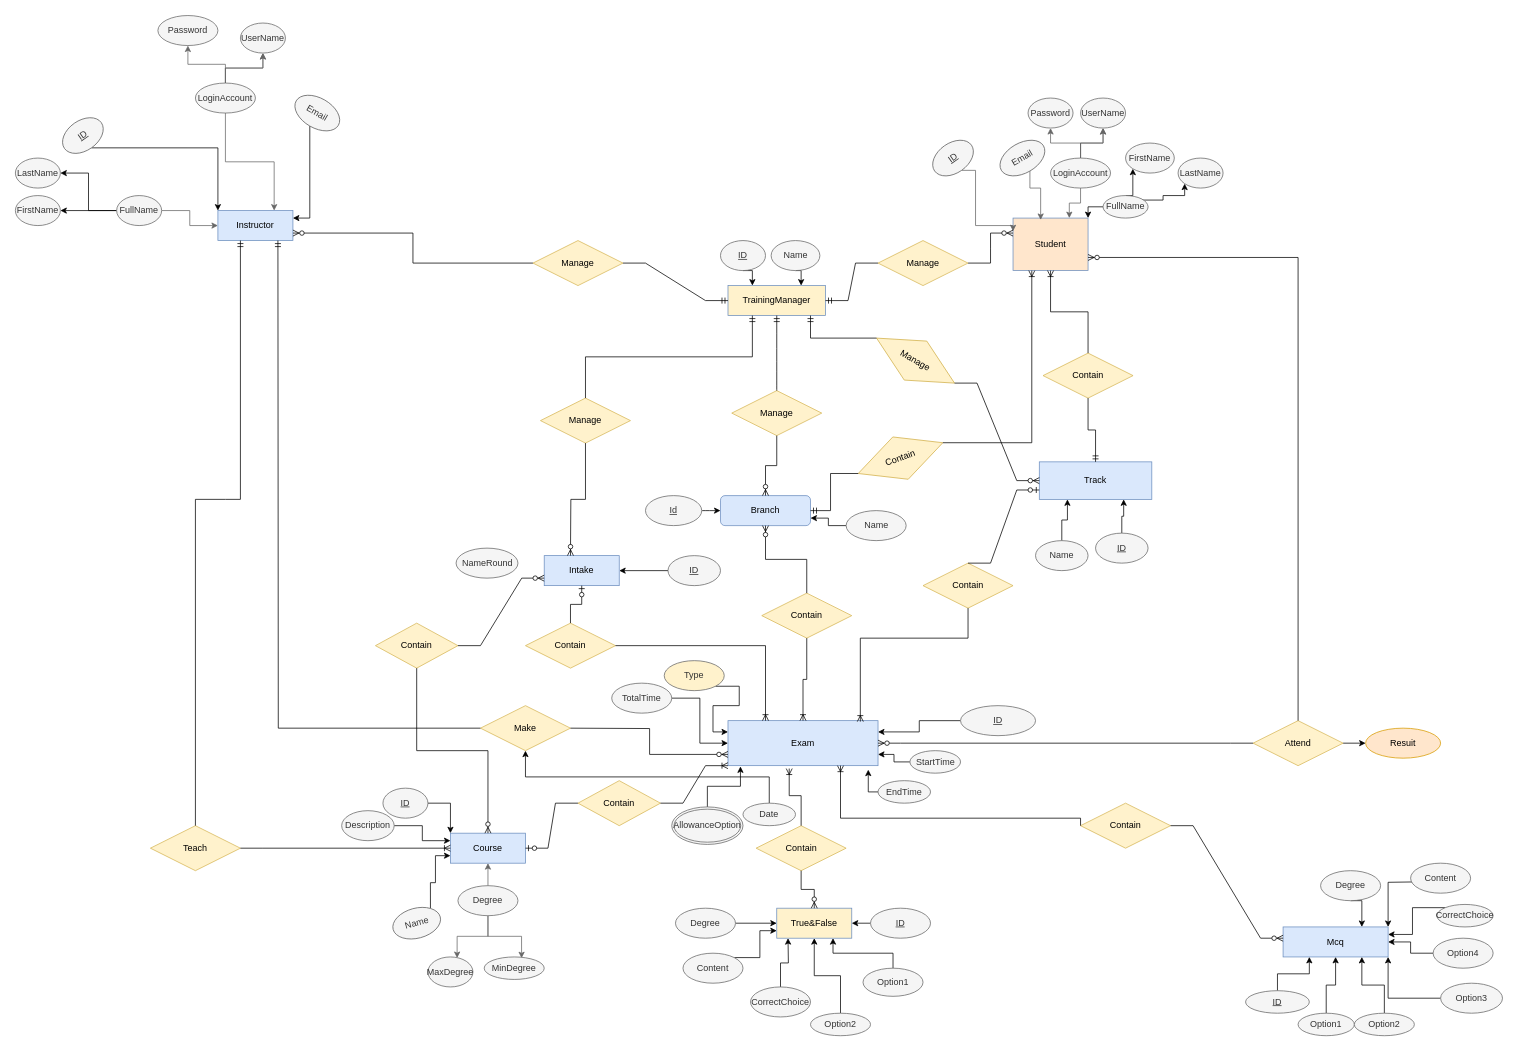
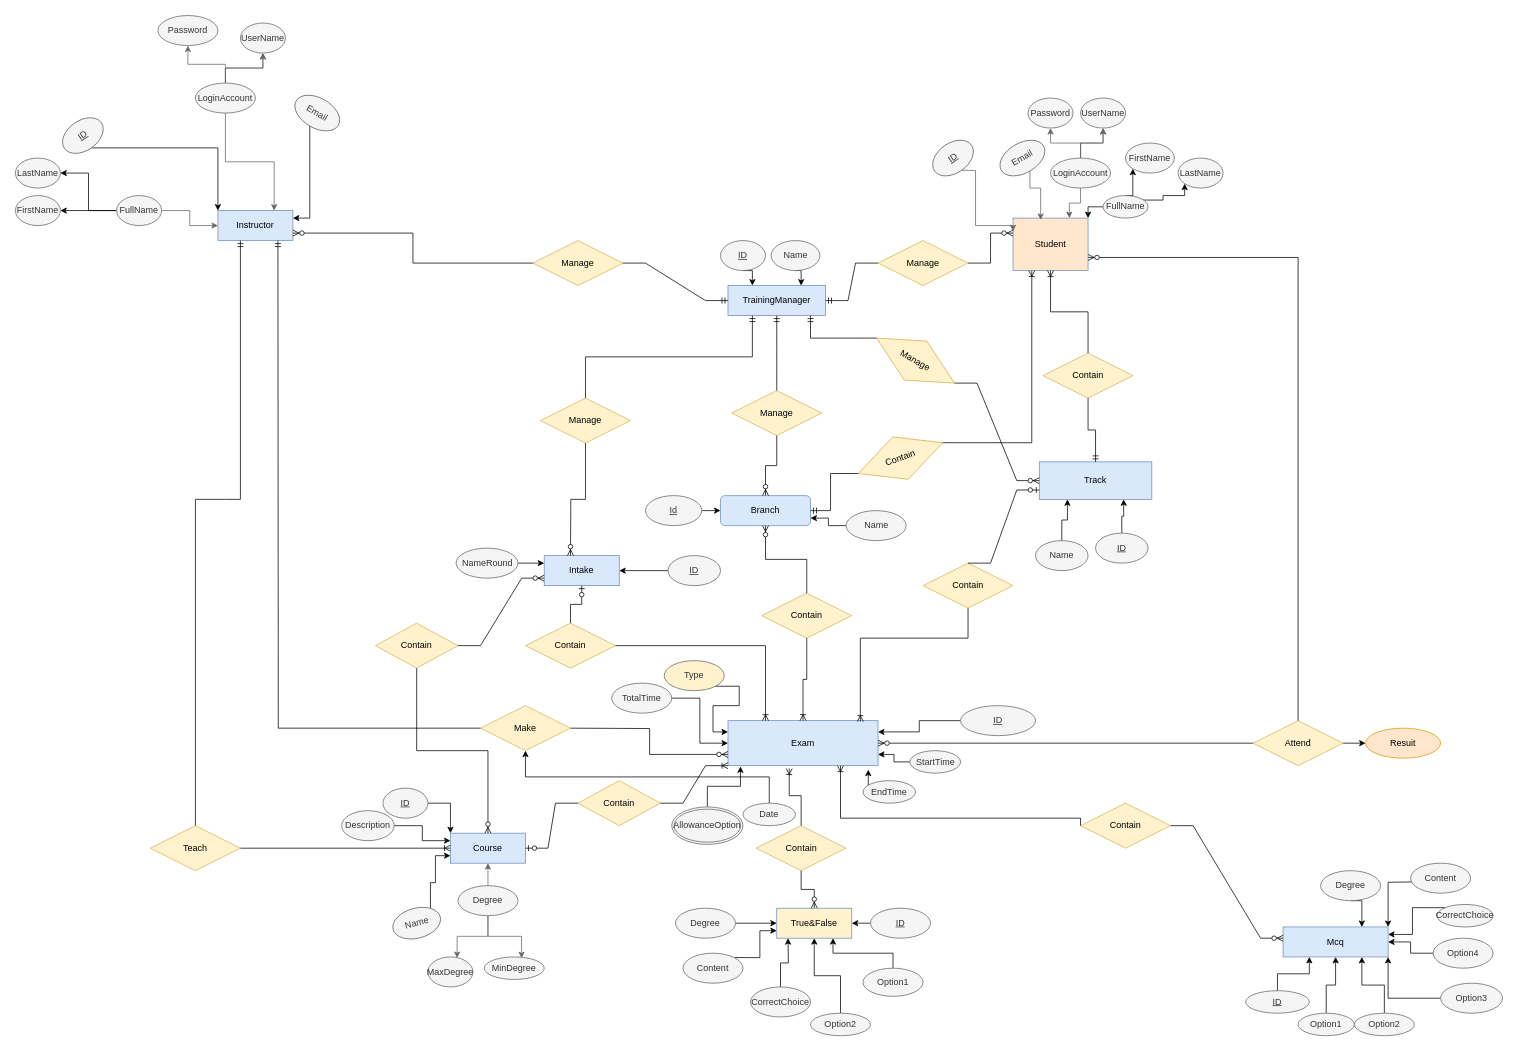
(777, 300) -> (777, 300)
none -> (537, 563)
(904, 792) -> (889, 792)
